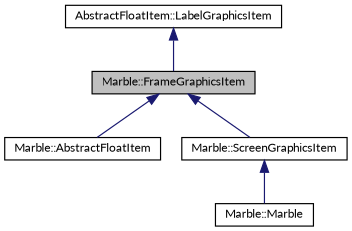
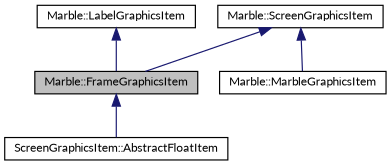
(174, 17) -> (116, 17)
(224, 119) -> (203, 52)
(83, 149) -> (116, 149)
(264, 215) -> (303, 83)
